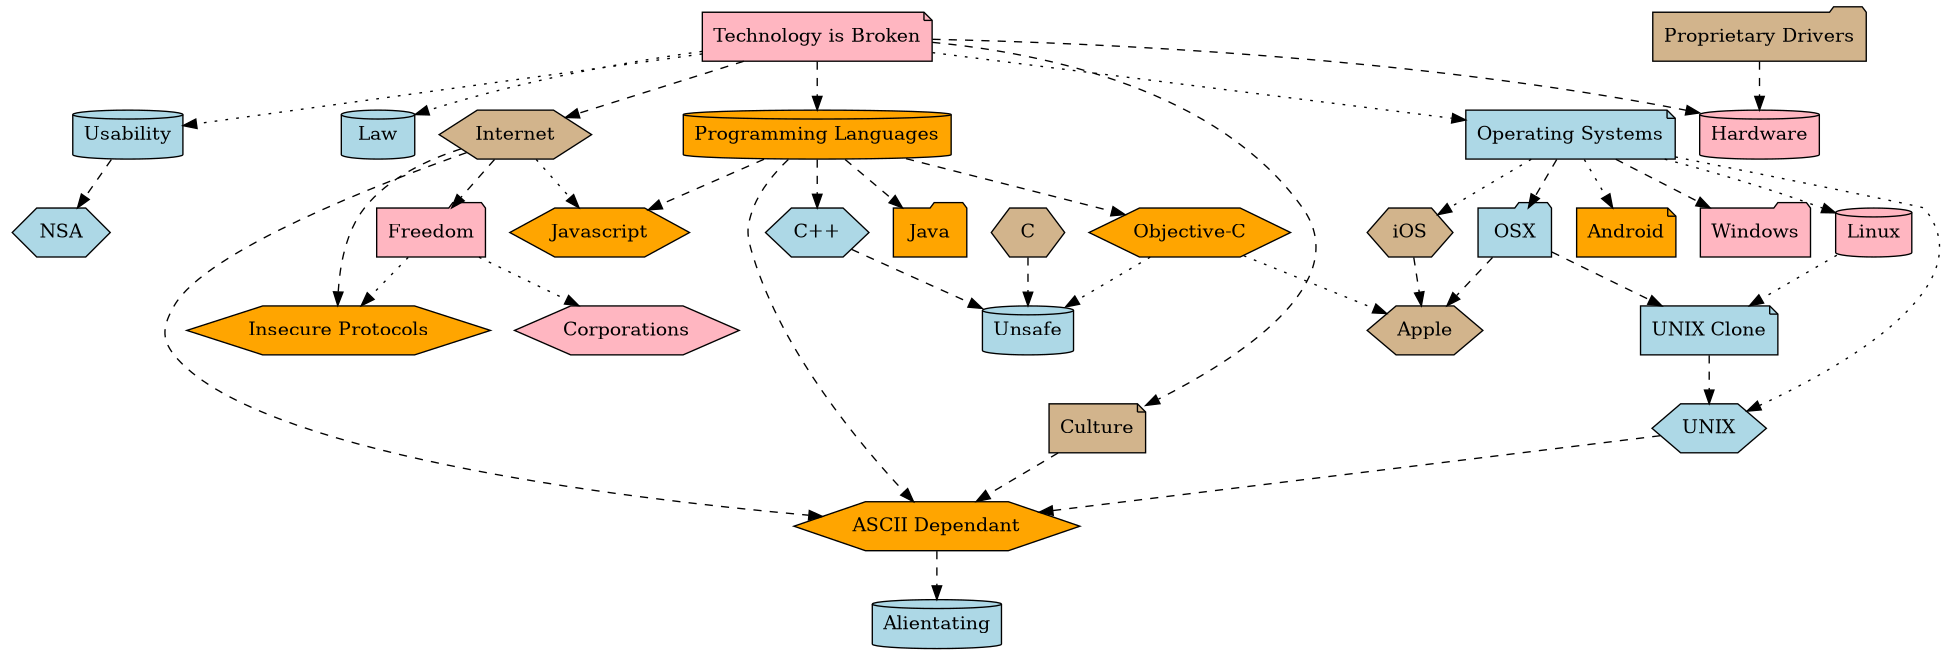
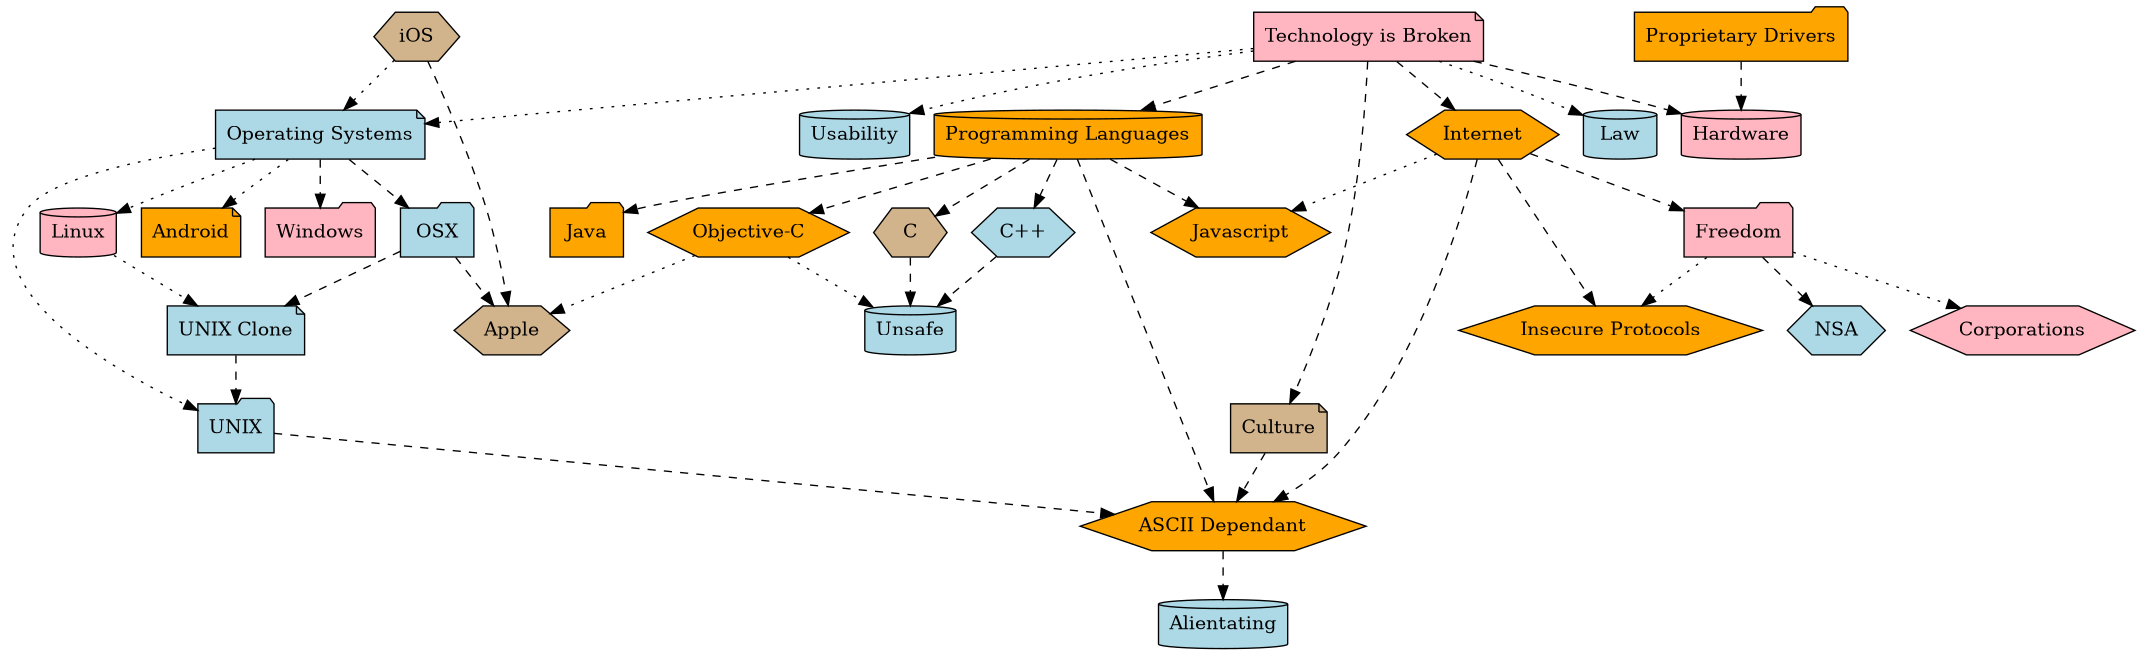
(1759, 37) -> (1741, 37)
(515, 135) -> (1483, 135)
(98, 178) -> (1782, 277)
(1491, 183) -> (374, 80)
none -> (988, 184)
(1709, 428) -> (236, 428)
